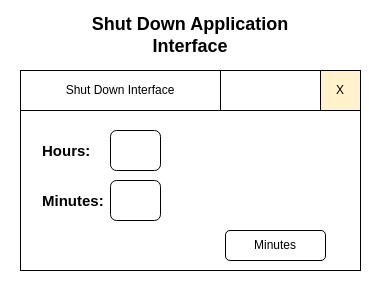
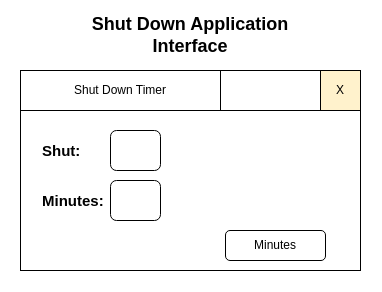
(121, 91) -> (121, 91)
(61, 151) -> (58, 151)
